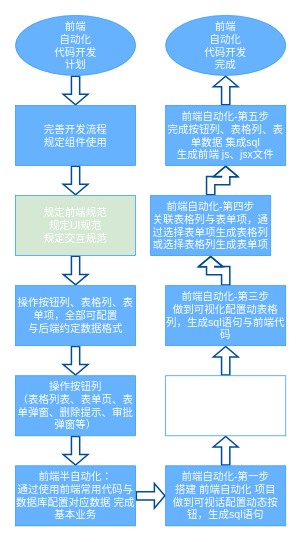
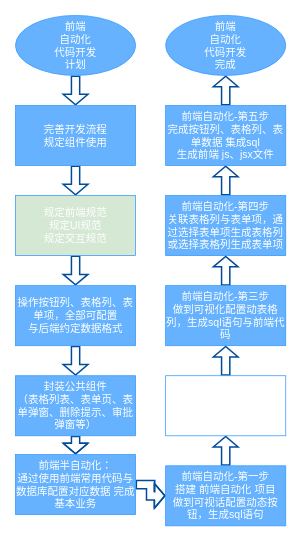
(210, 225) -> (225, 225)
(75, 405) -> (75, 405)
(75, 495) -> (75, 484)
